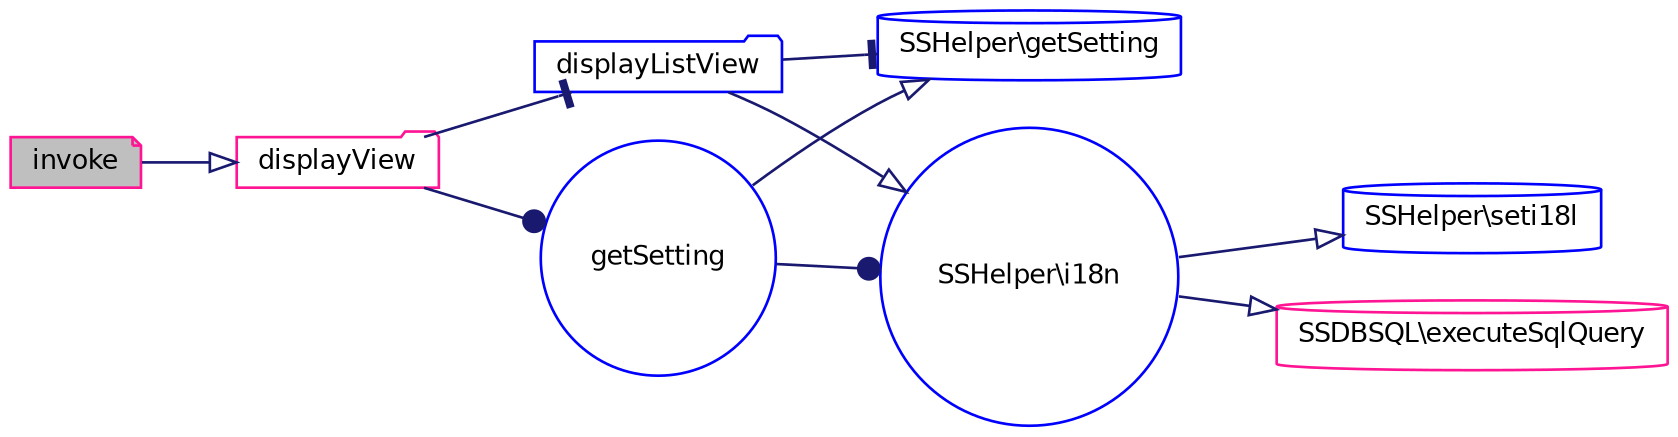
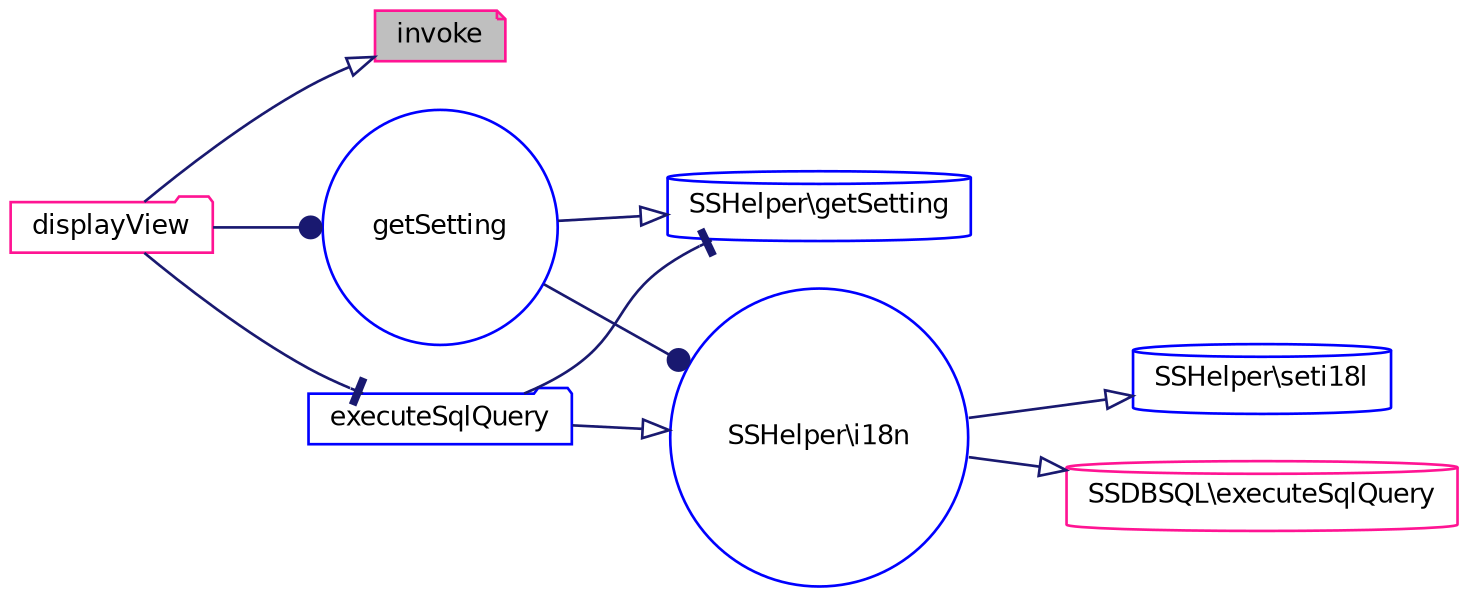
(658, 67) -> (440, 419)
(176, 162) -> (243, 127)
